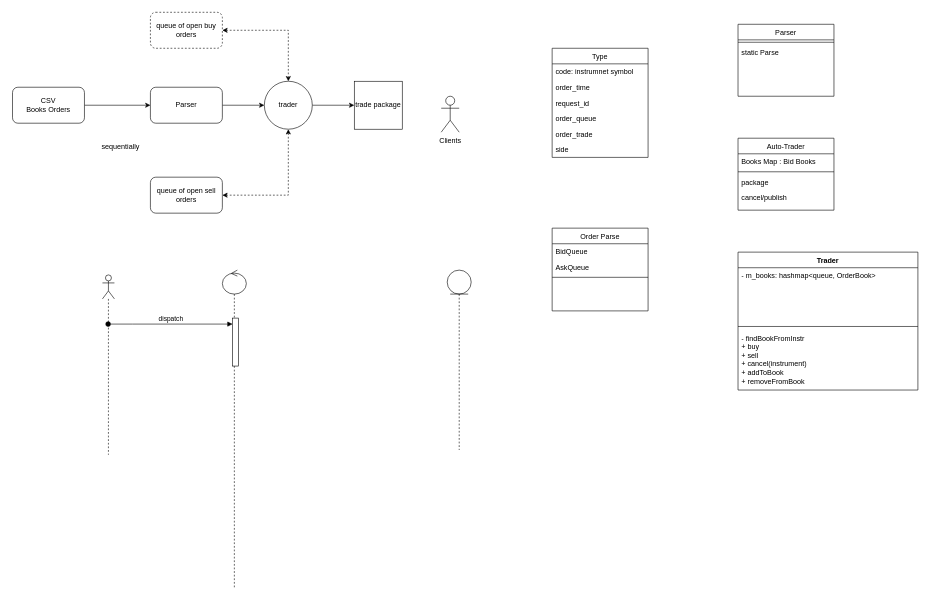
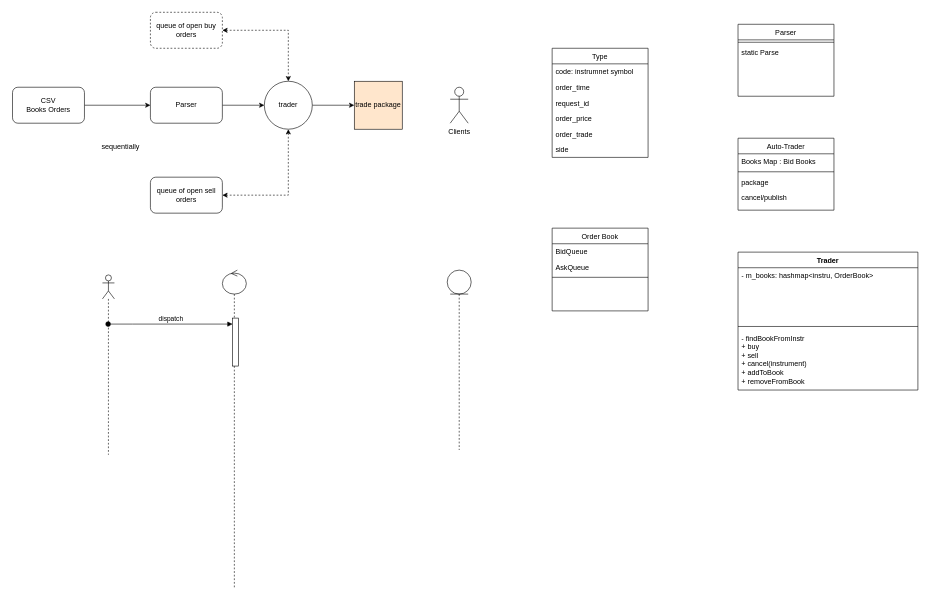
(378, 105) -> (378, 105)
(450, 114) -> (459, 105)
(578, 119) -> (577, 119)
(600, 236) -> (600, 236)
(810, 276) -> (811, 276)
